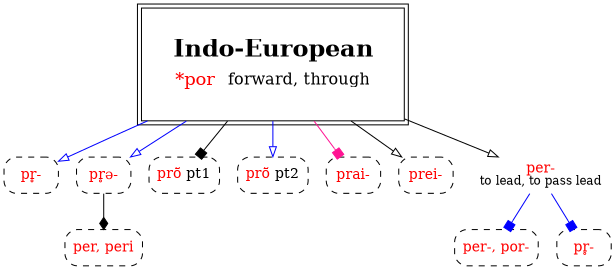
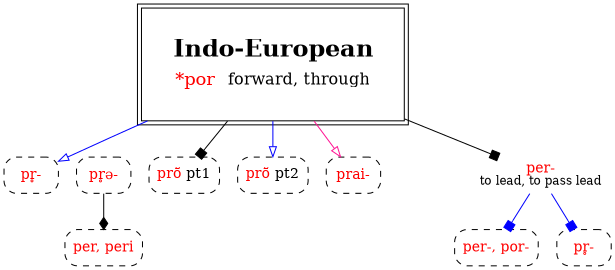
(324, 135) -> (324, 135)
(163, 136) -> none
(447, 136) -> (447, 136)
(426, 175) -> none
